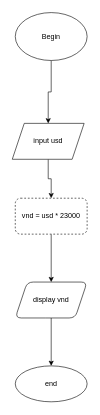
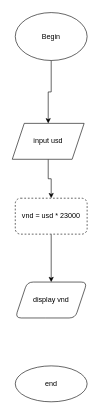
(51, 360) -> none
